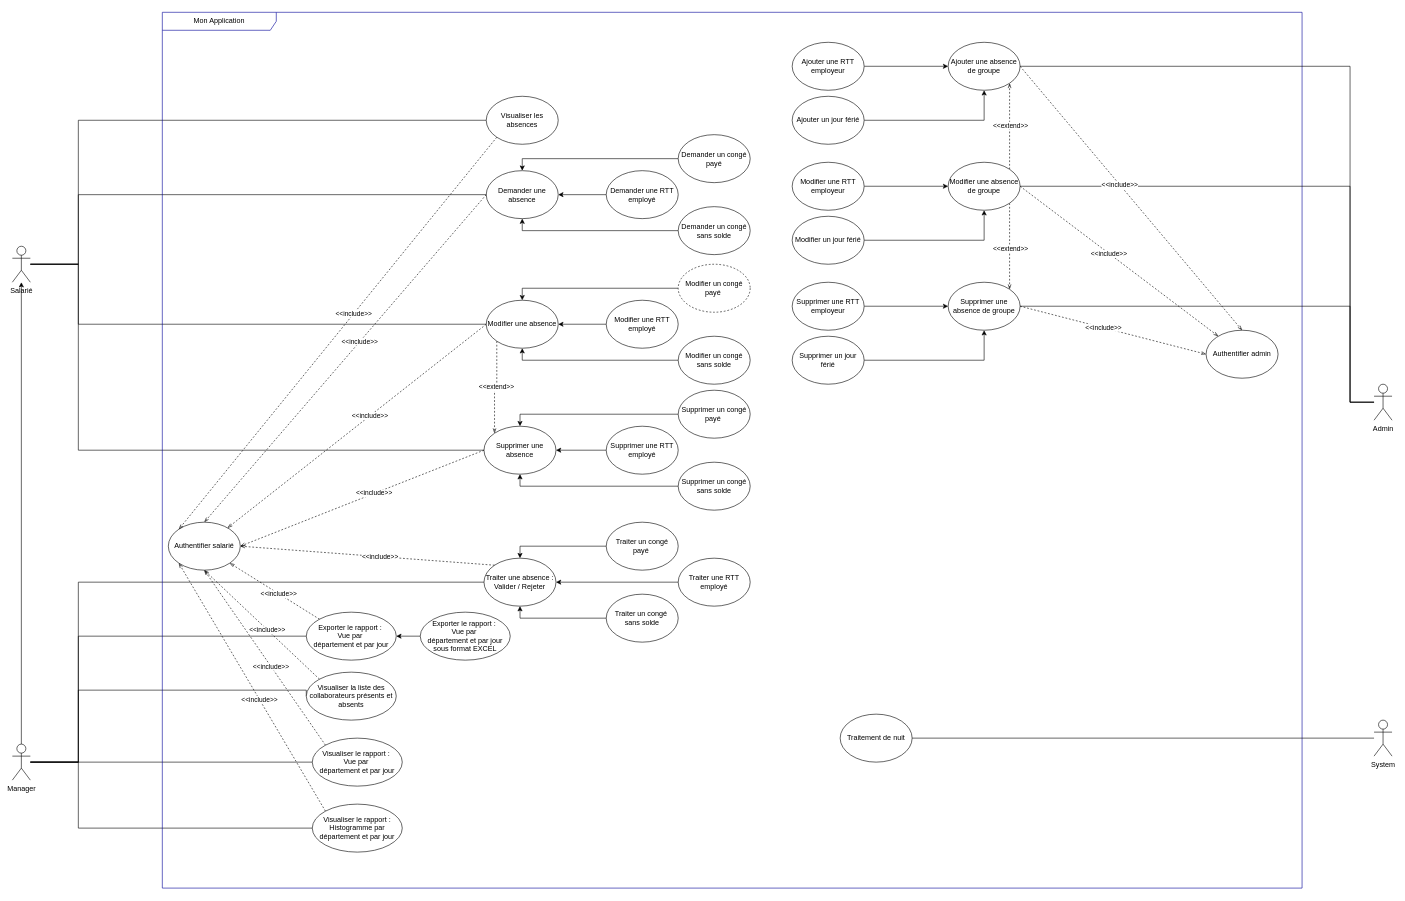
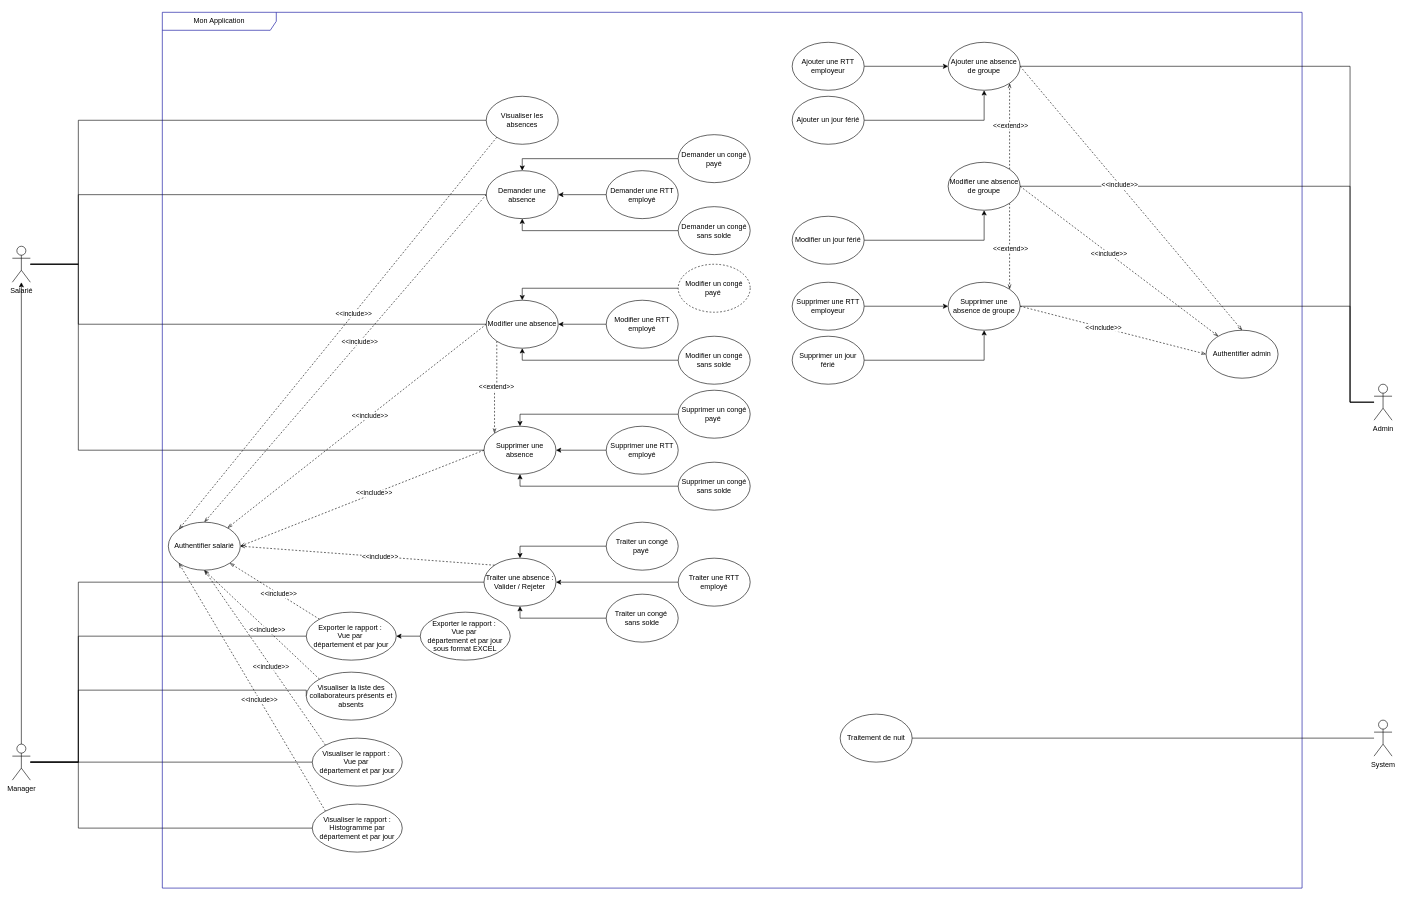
(828, 186) -> none
(942, 186) -> none
